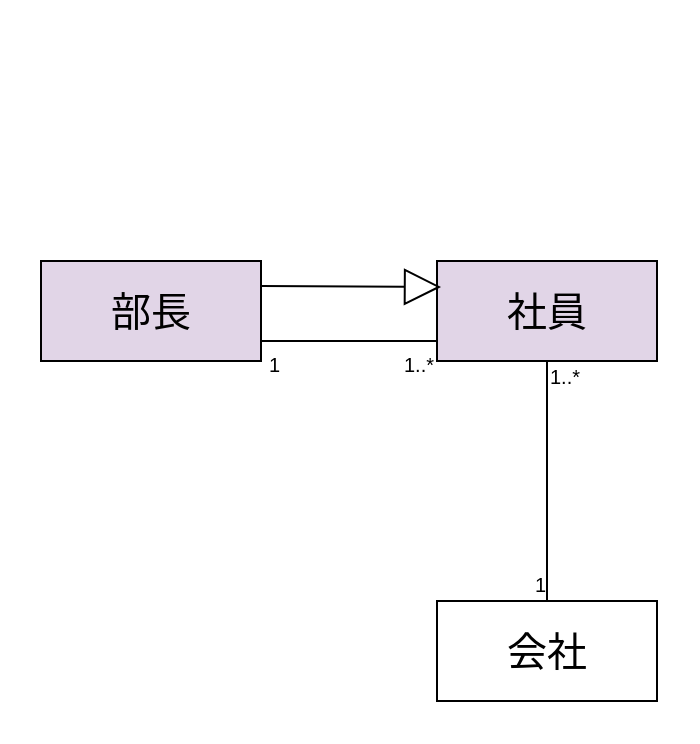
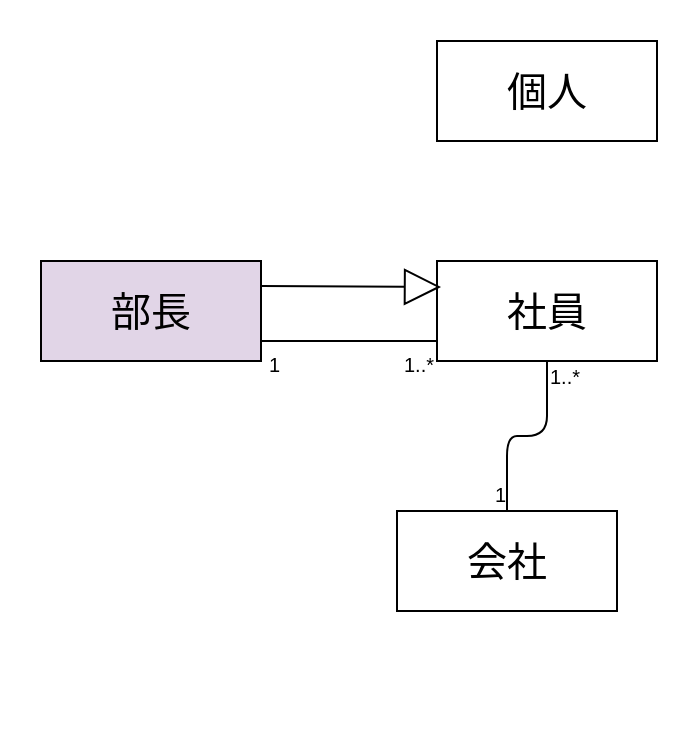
none -> (547, 91)
(547, 311) -> (547, 311)
(547, 651) -> (507, 561)
